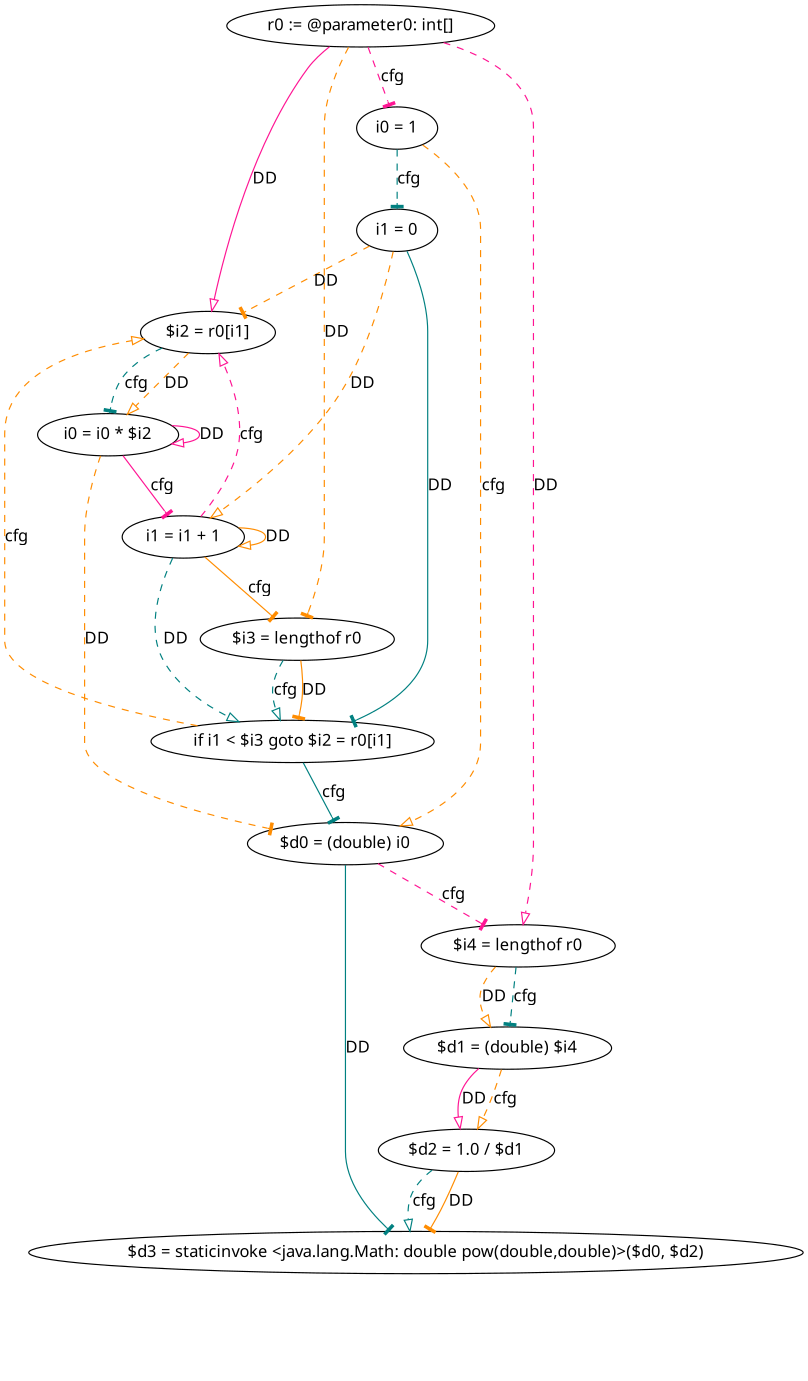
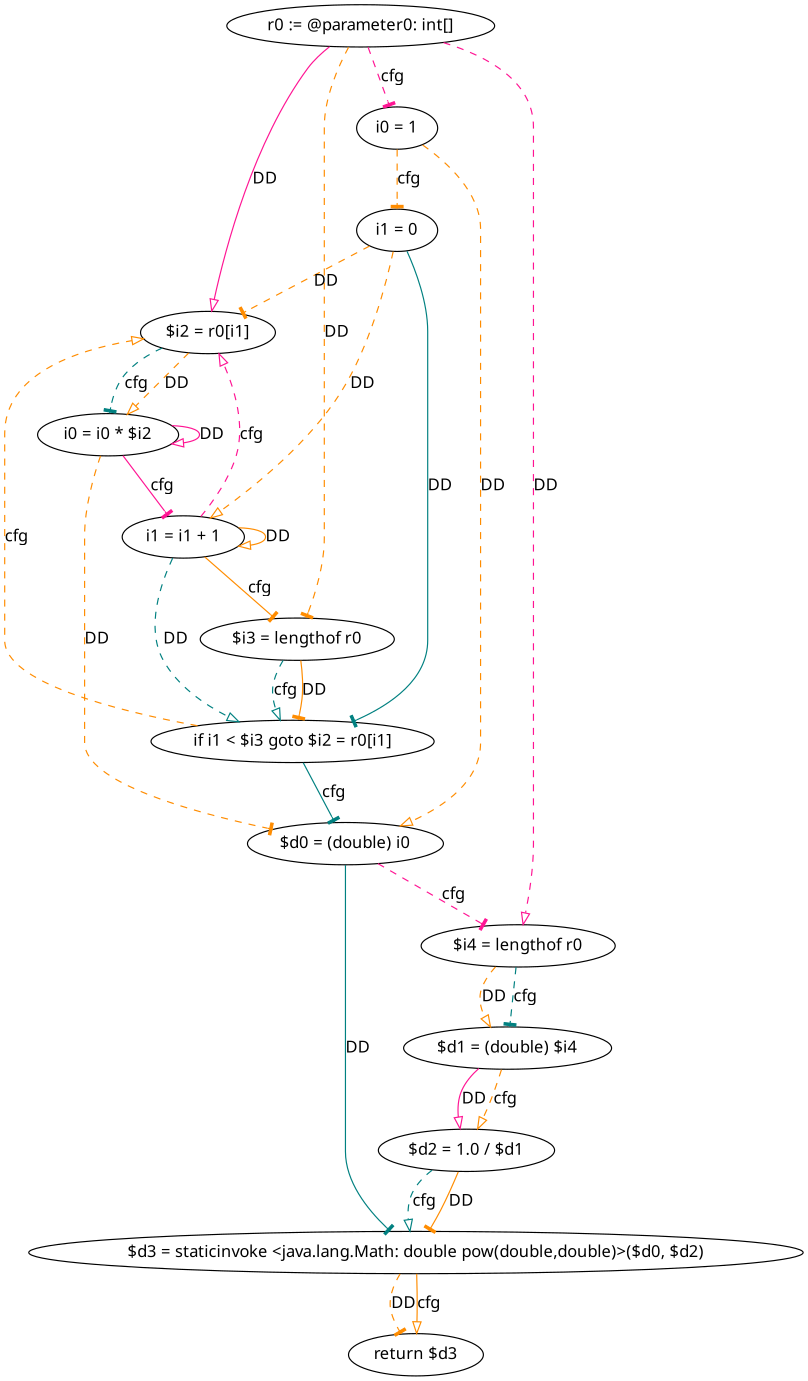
(397, 176) -> (397, 176)
(493, 486) -> (493, 486)
none -> (416, 1355)
